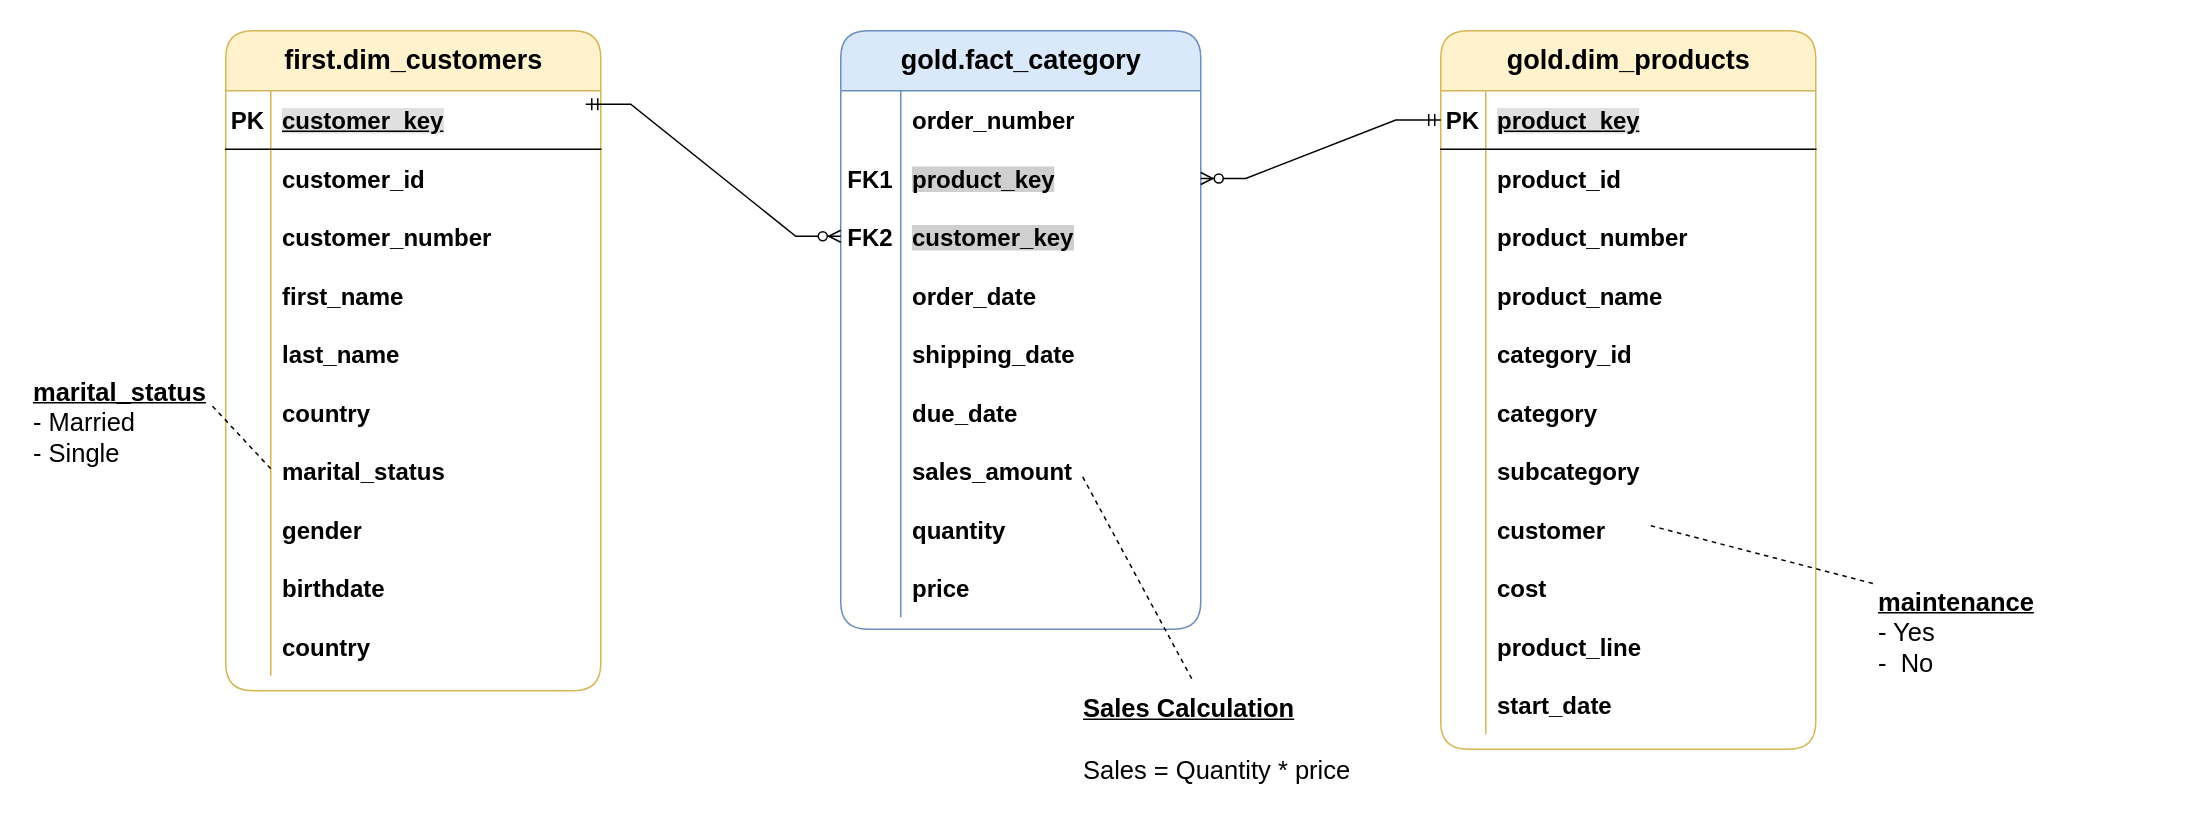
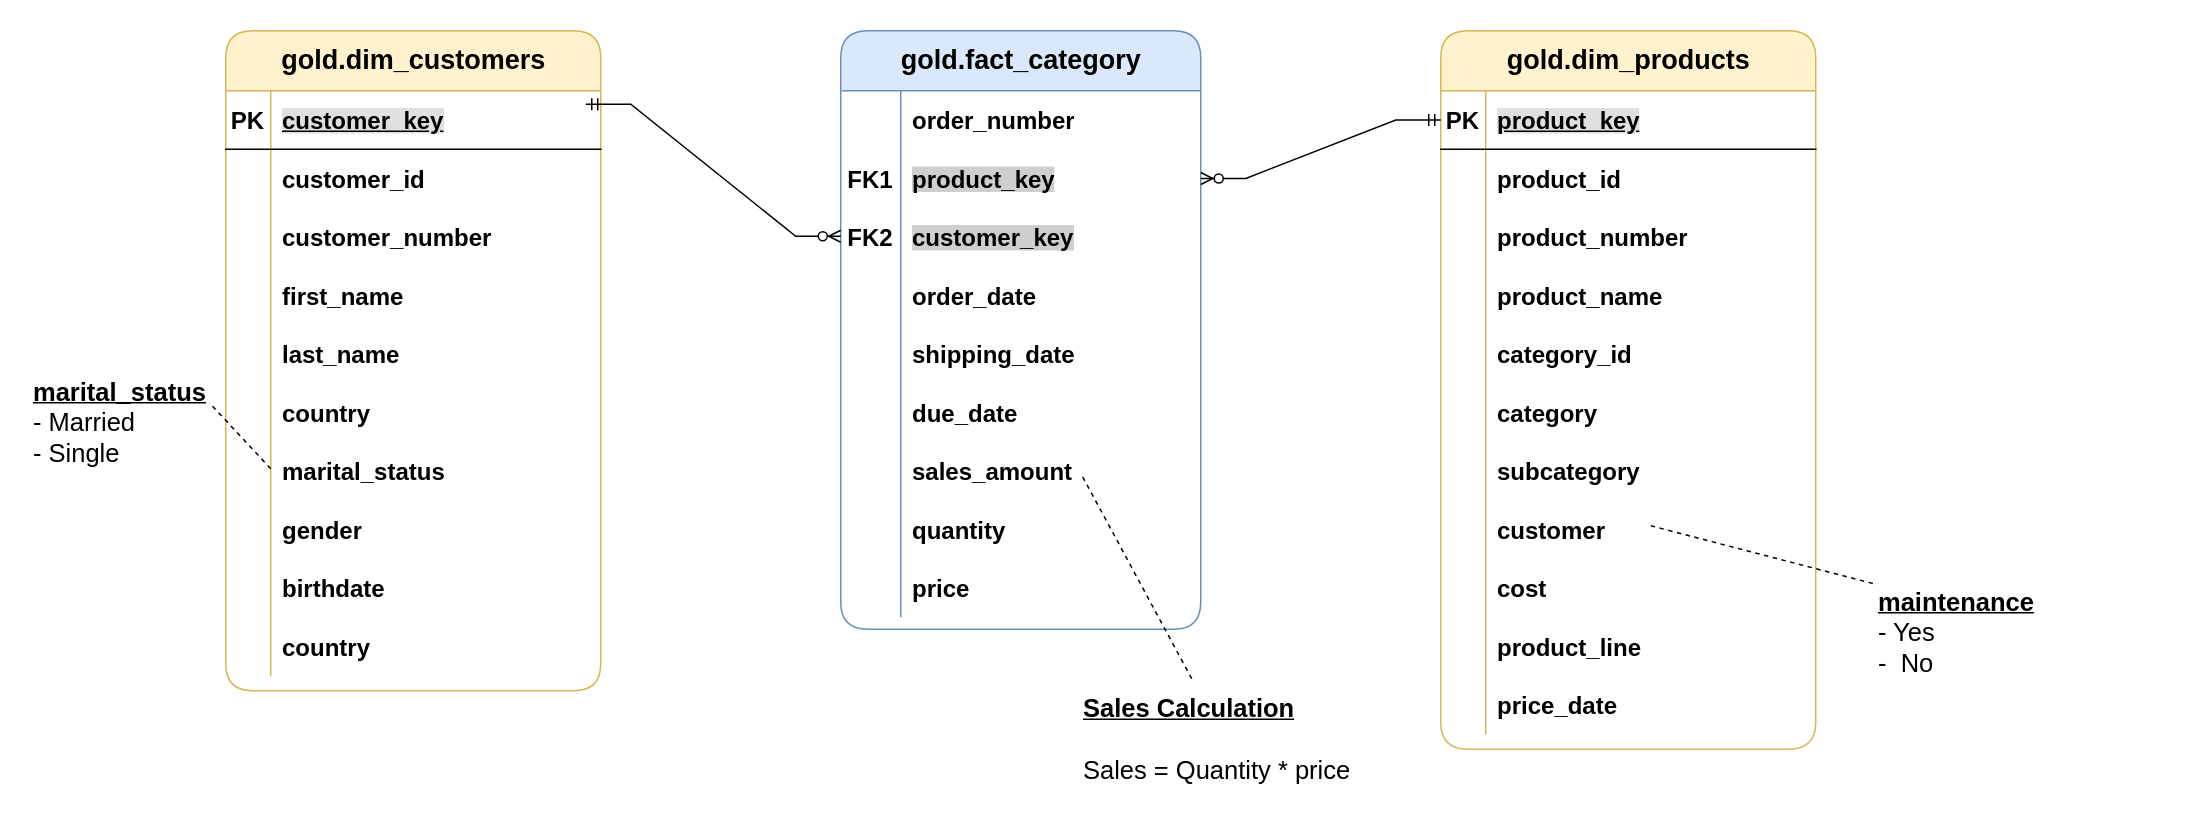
(414, 61) -> (414, 61)
(1565, 706) -> (1562, 706)
